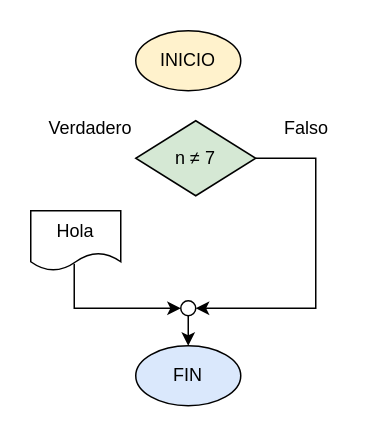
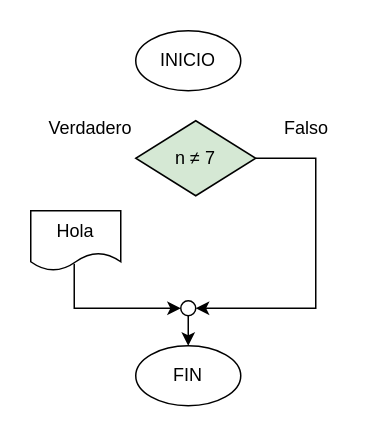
(188, 61) -> (188, 61)
(188, 376) -> (188, 376)
